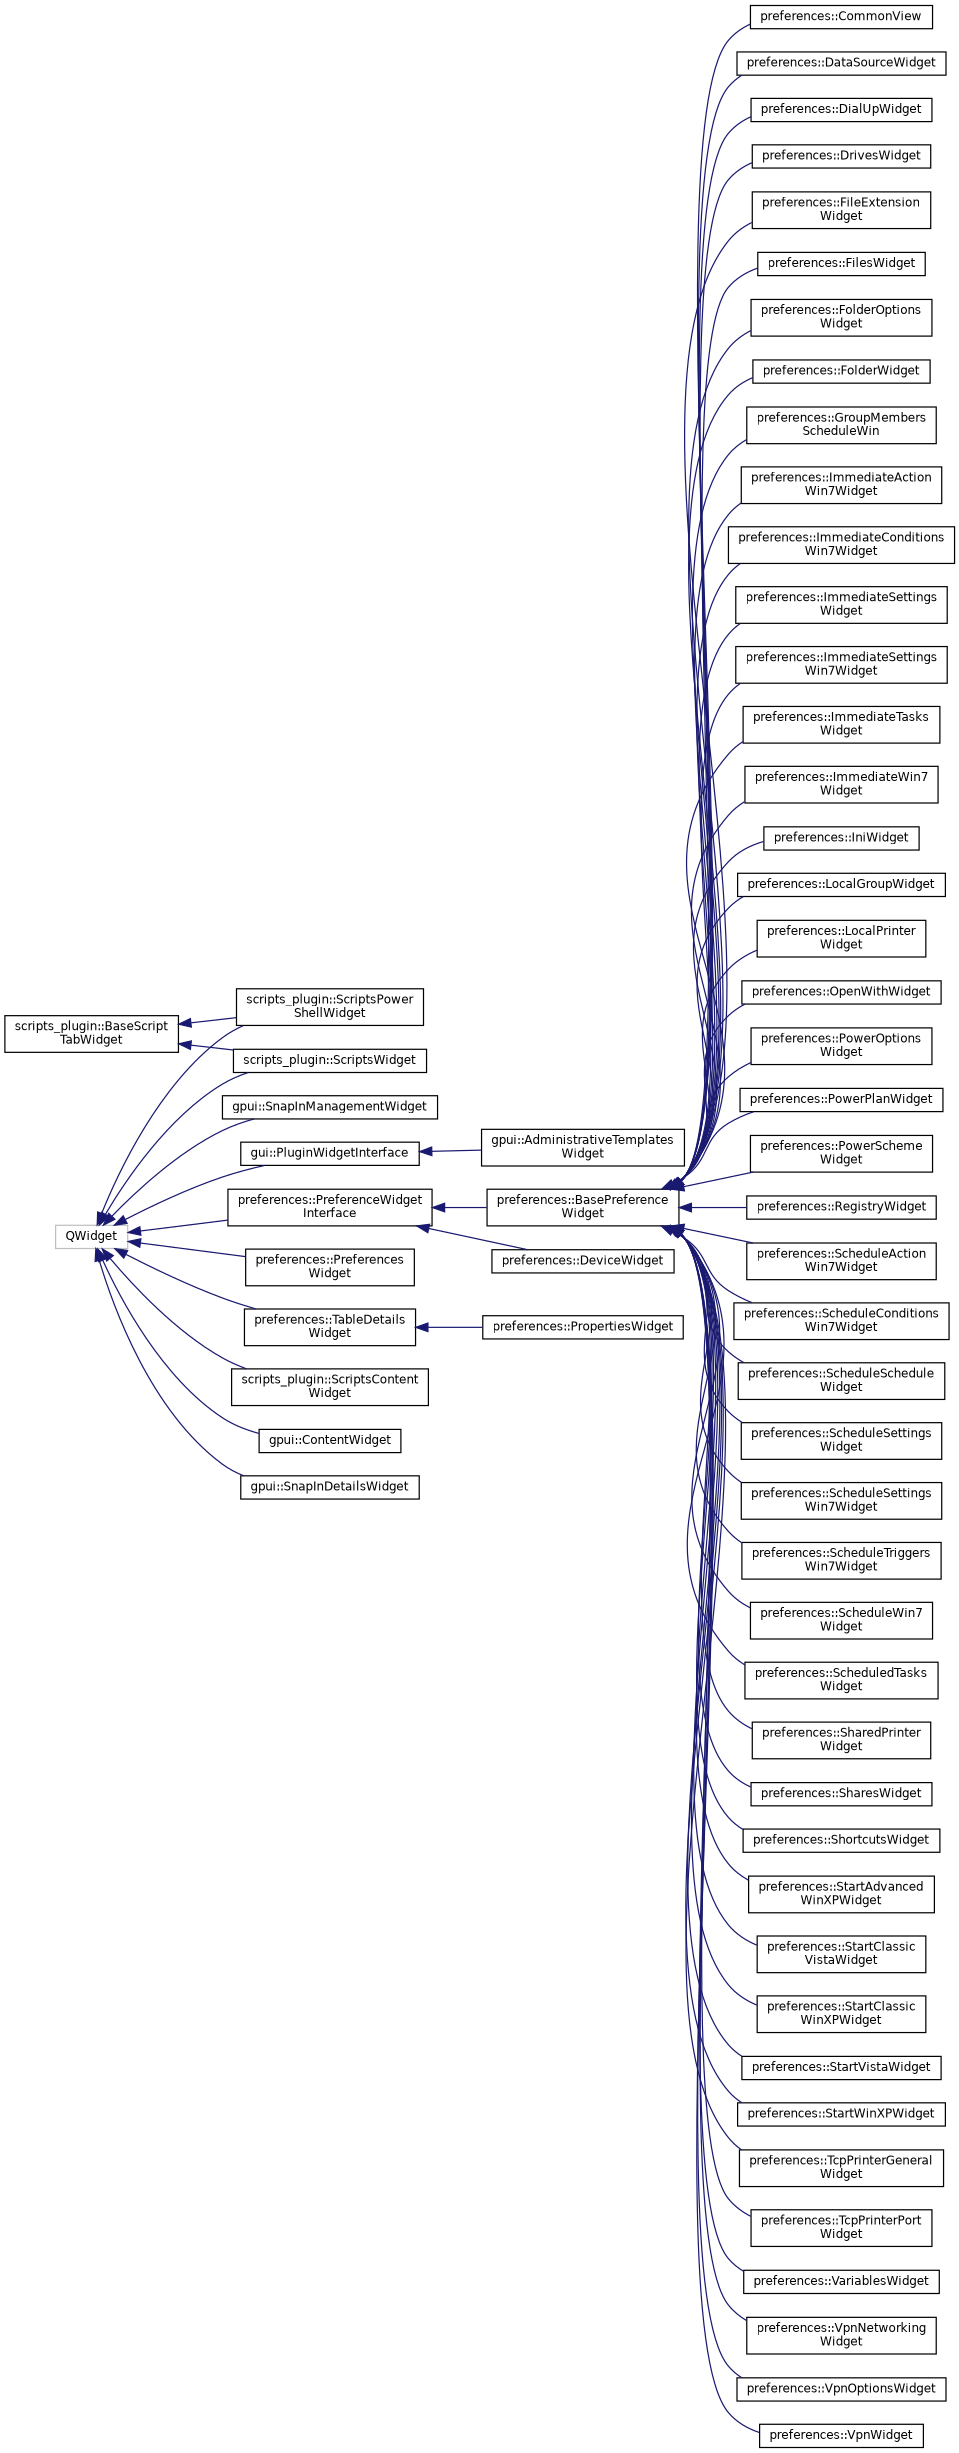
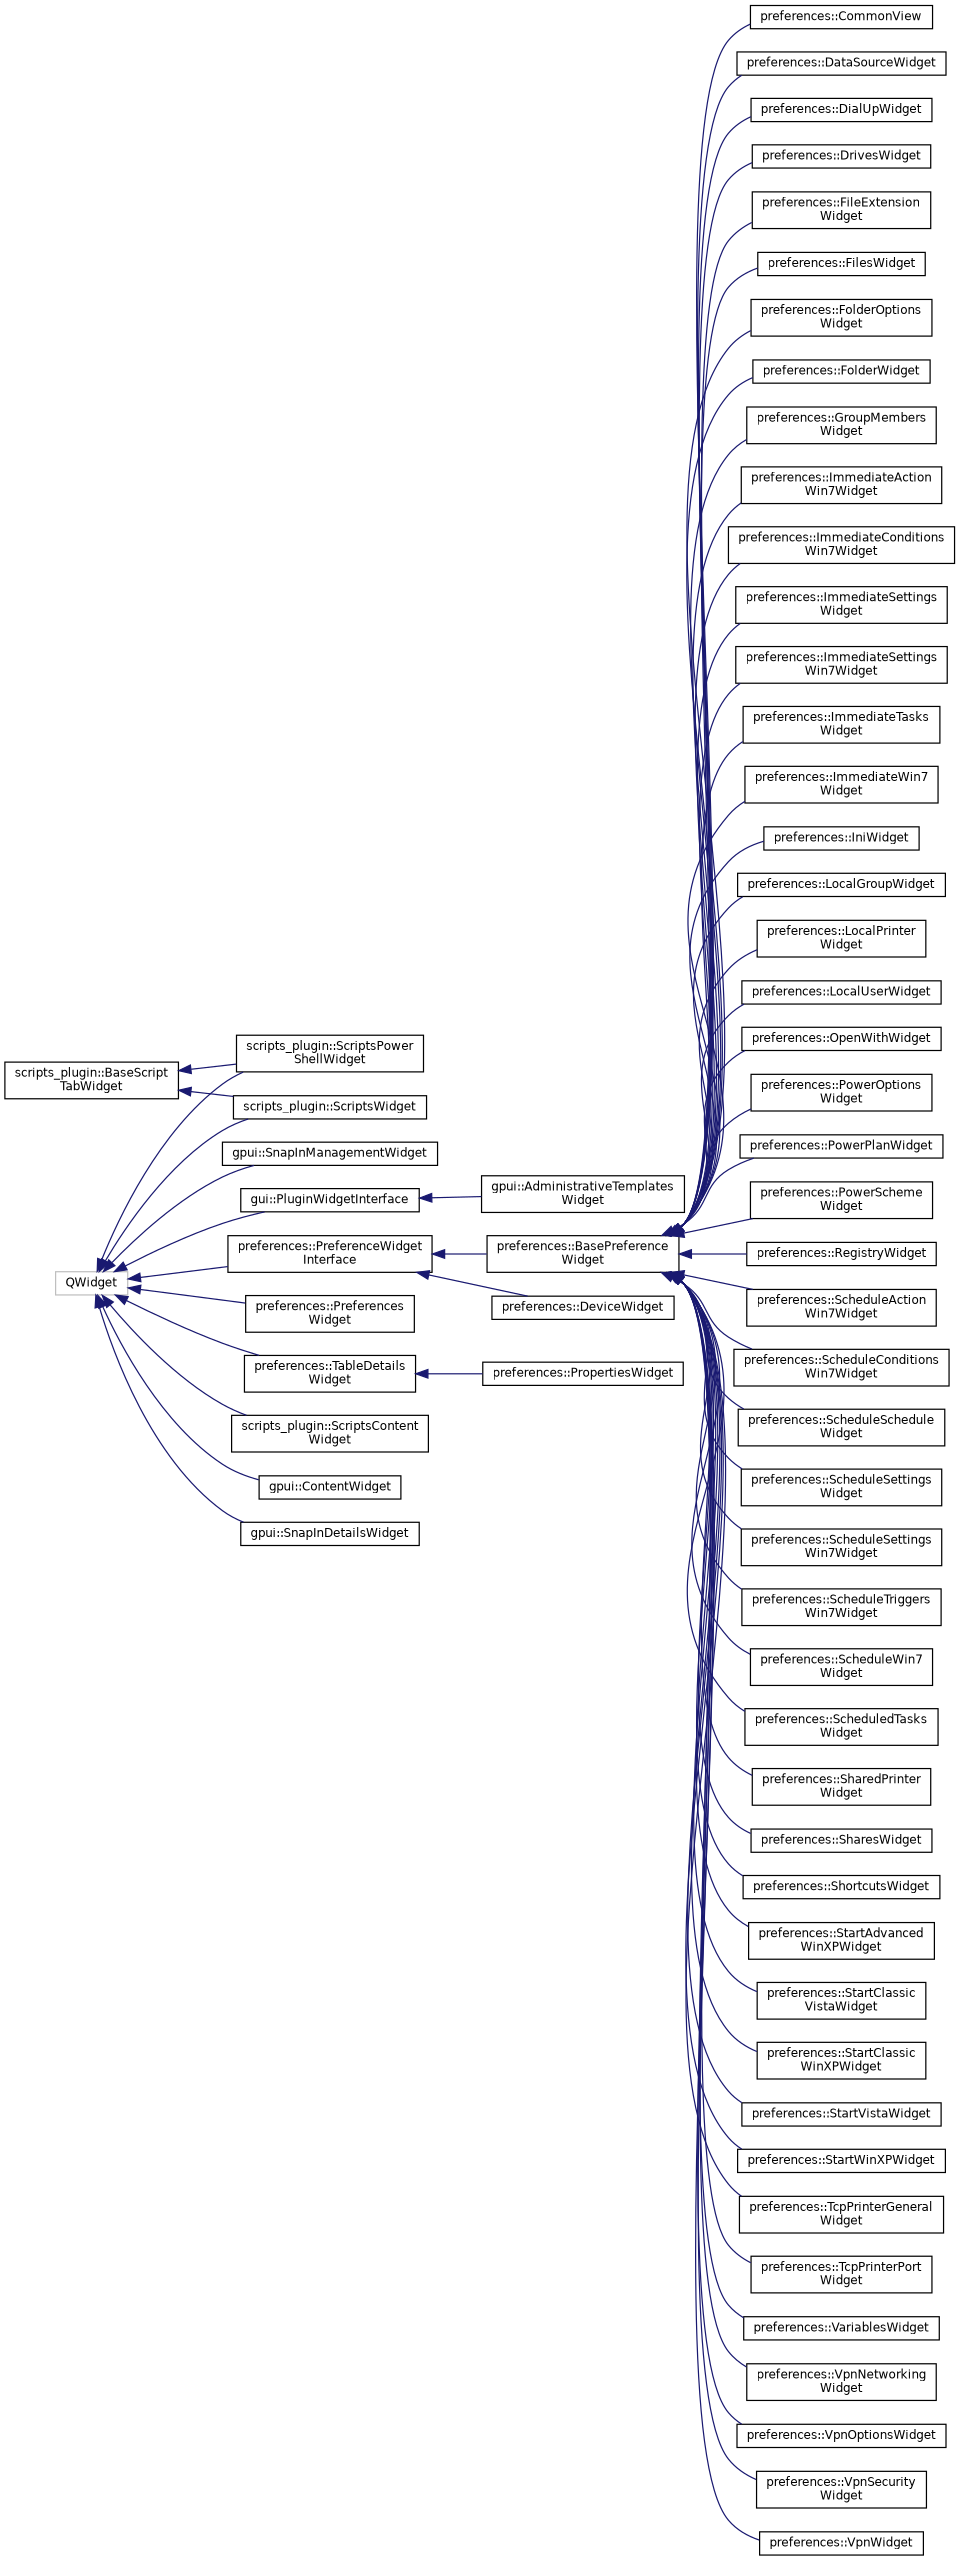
(842, 425) -> (842, 425)
none -> (842, 992)
none -> (842, 2490)
